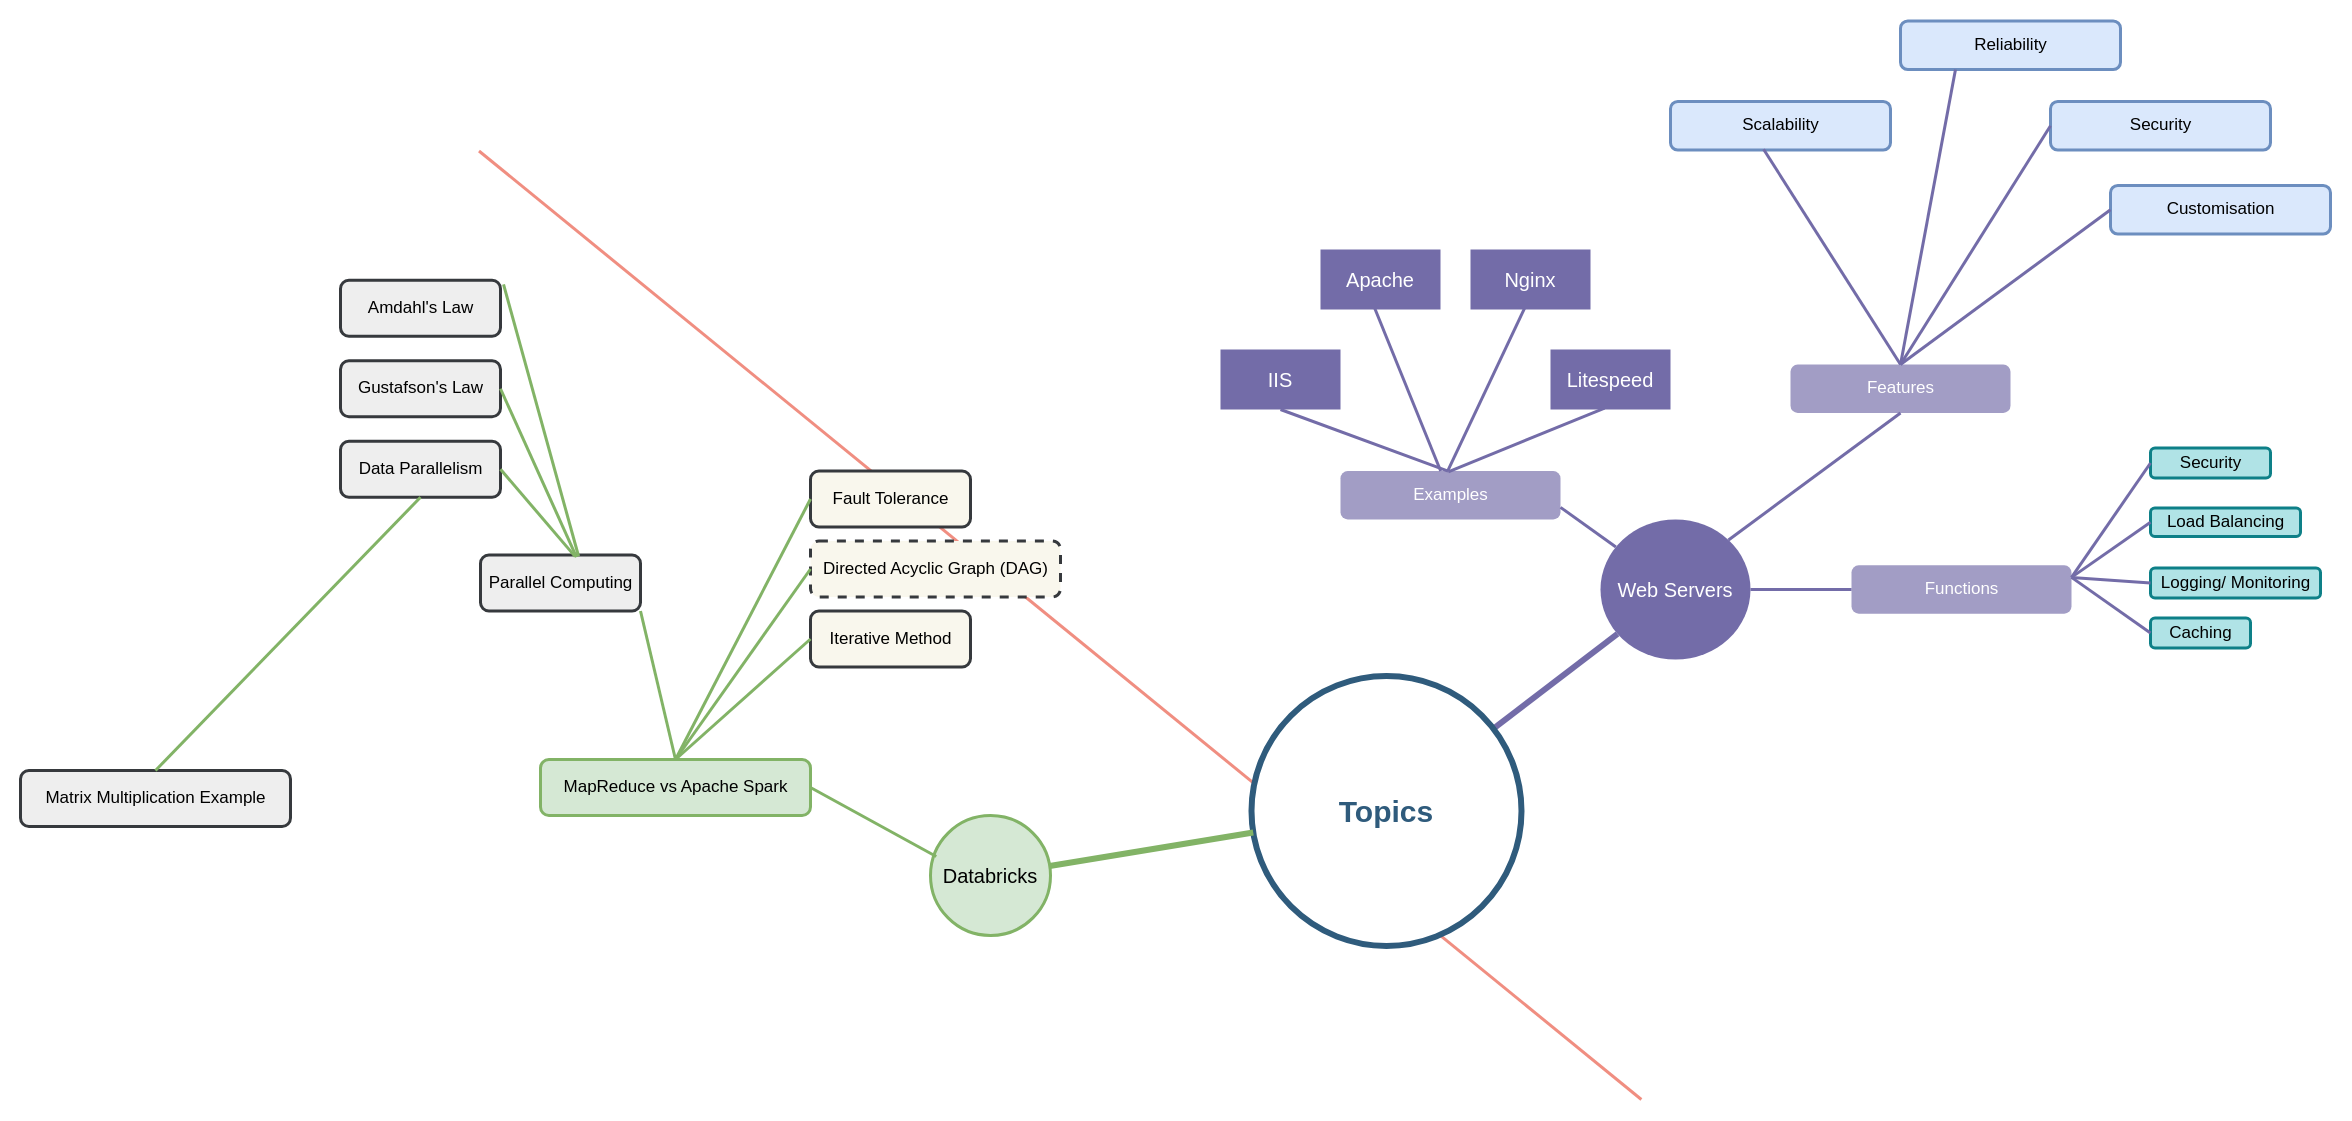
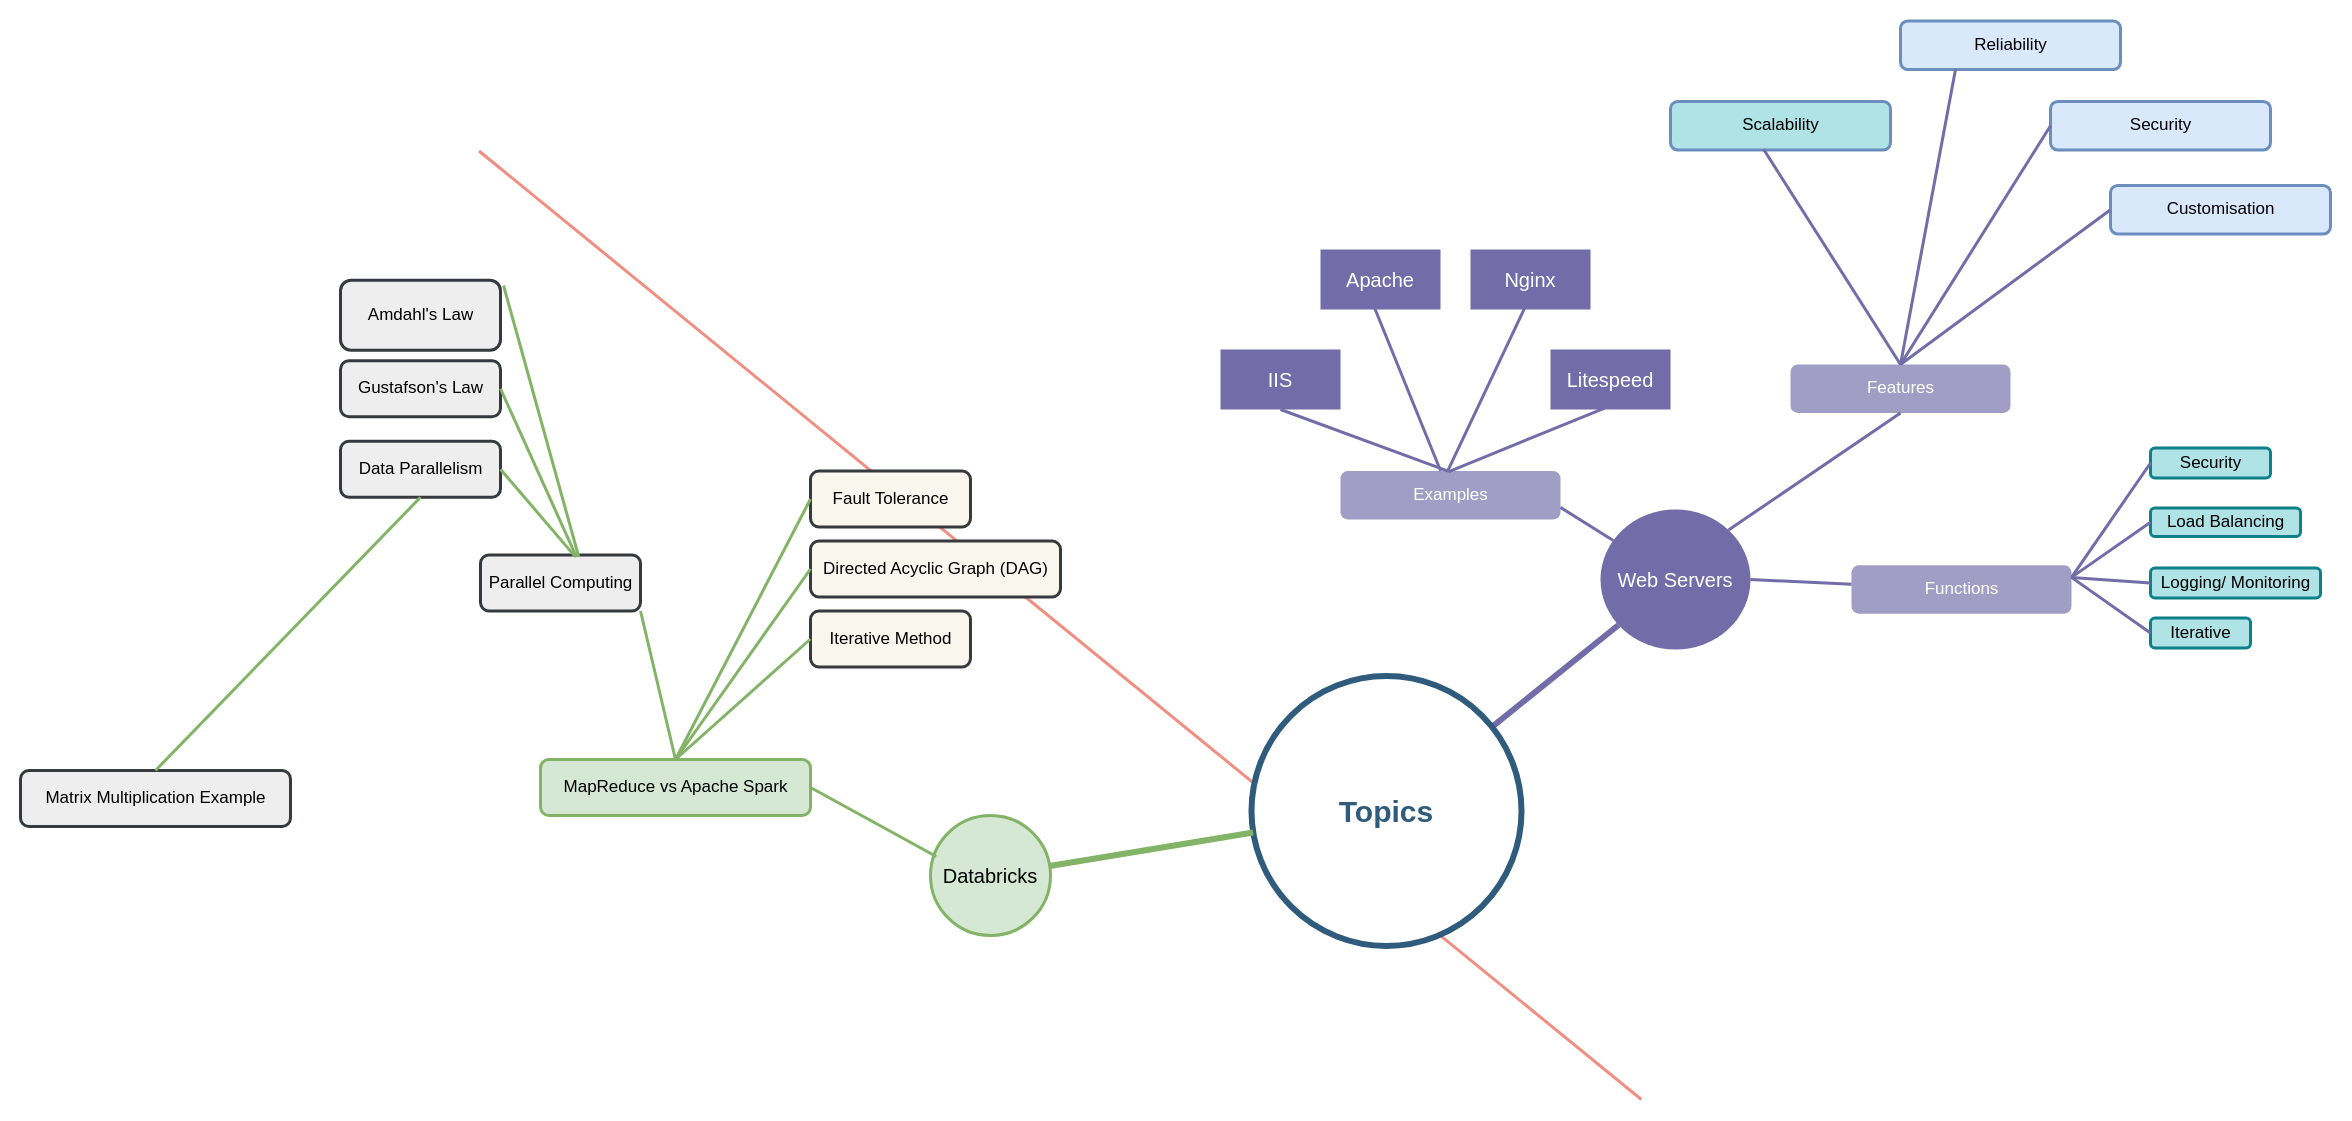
(1781, 126) -> (1781, 126)
(421, 308) -> (421, 315)
(936, 569) -> (936, 569)
(1676, 590) -> (1676, 580)
(2201, 634) -> (2201, 634)
